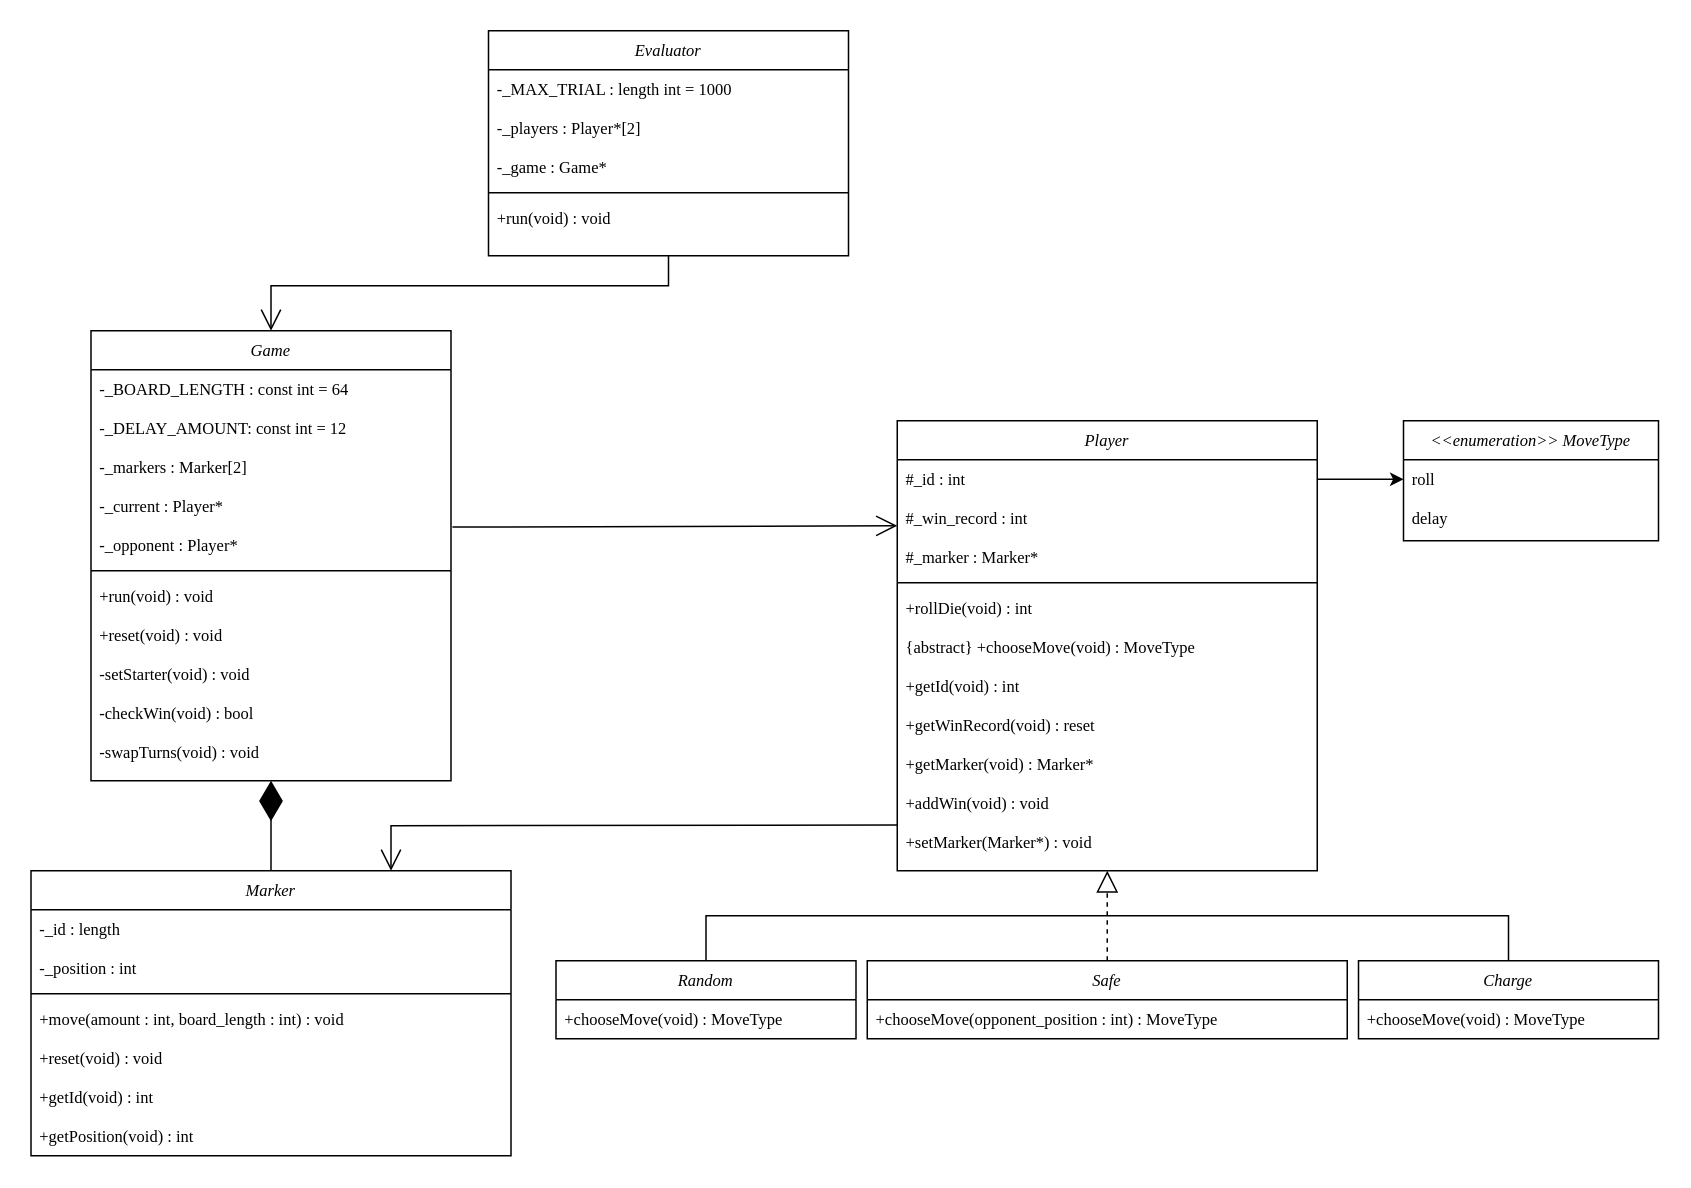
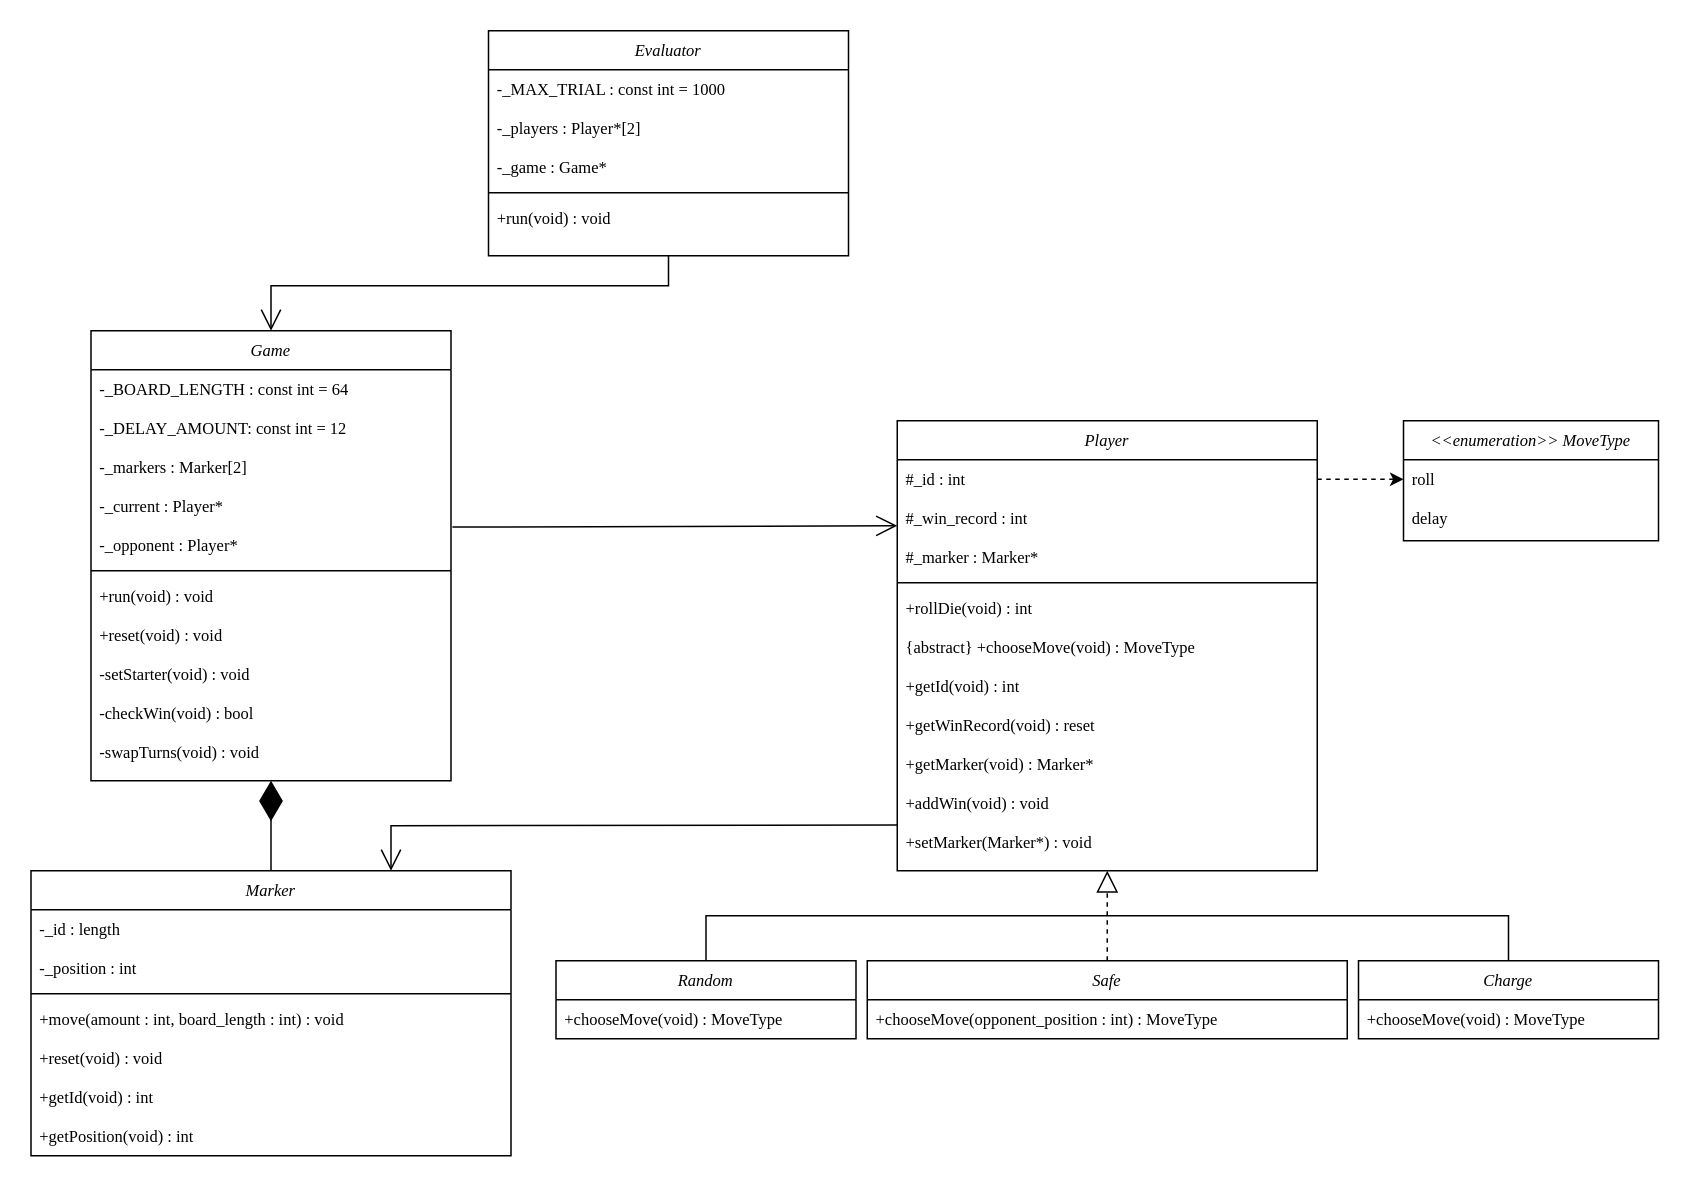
(623, 89) -> (620, 89)
(1354, 479) -> (1354, 479)
